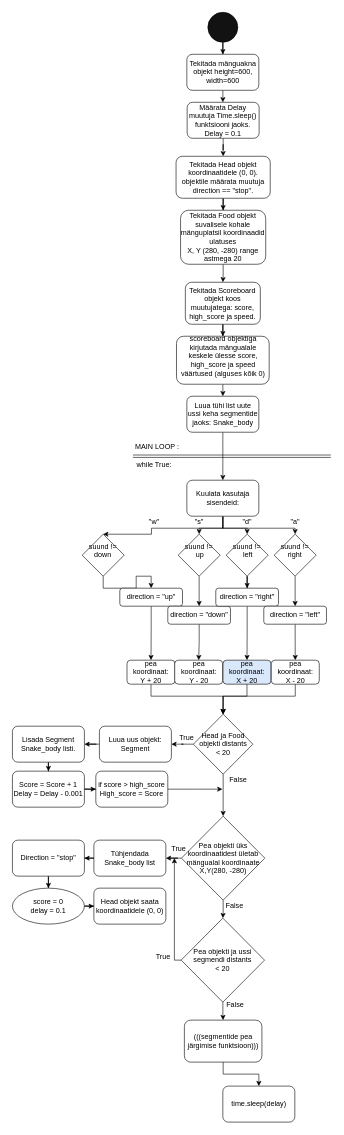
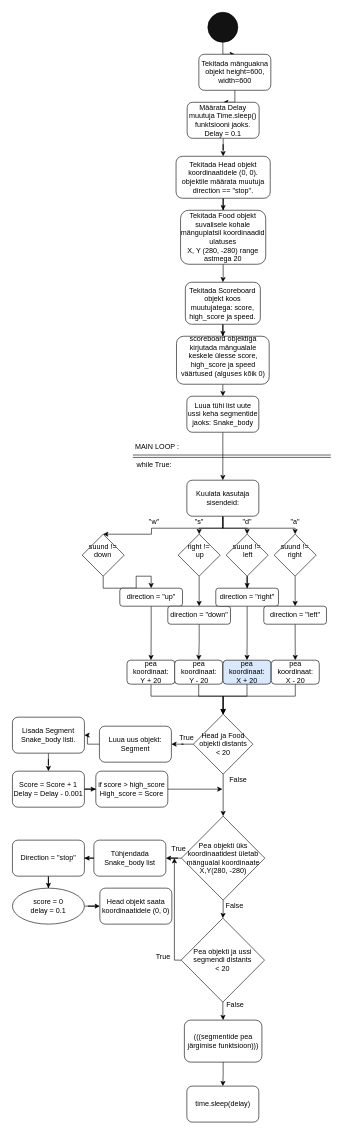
(223, 72) -> (235, 72)
(199, 555) -> (199, 555)
none -> (199, 689)
(48, 744) -> (48, 735)
(130, 906) -> (136, 906)
(259, 1104) -> (223, 1104)
